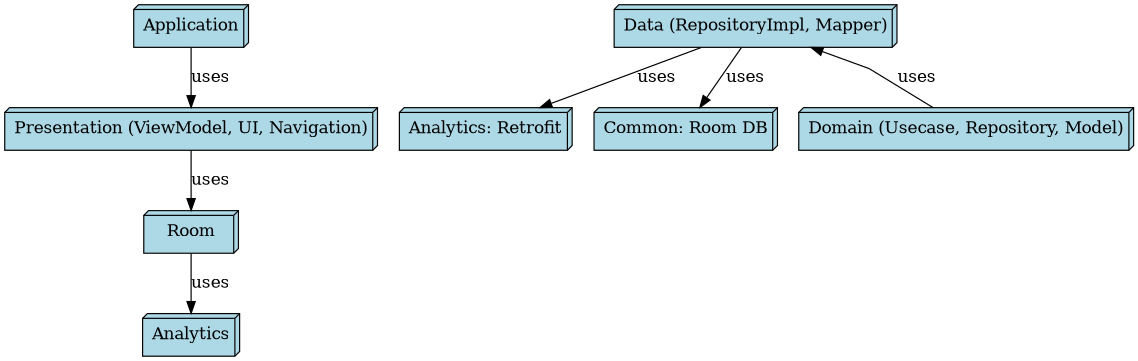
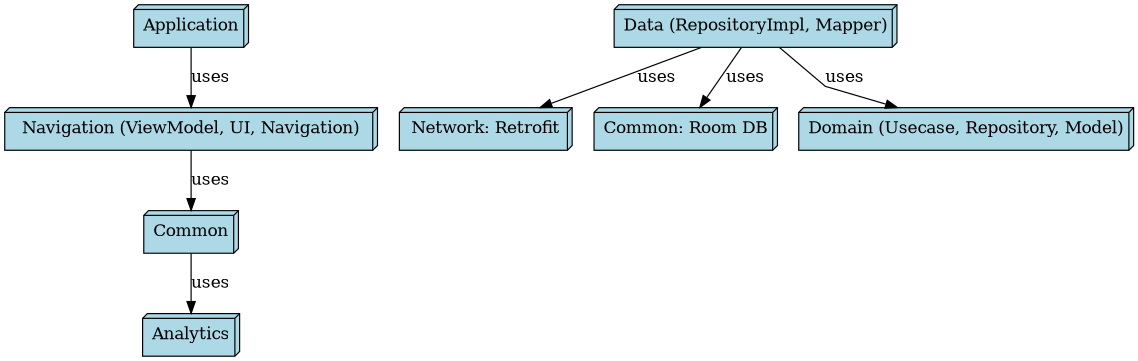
(880, 75) -> (827, 87)
(191, 129) -> (191, 129)
(486, 129) -> (486, 129)
(191, 232) -> (191, 232)
